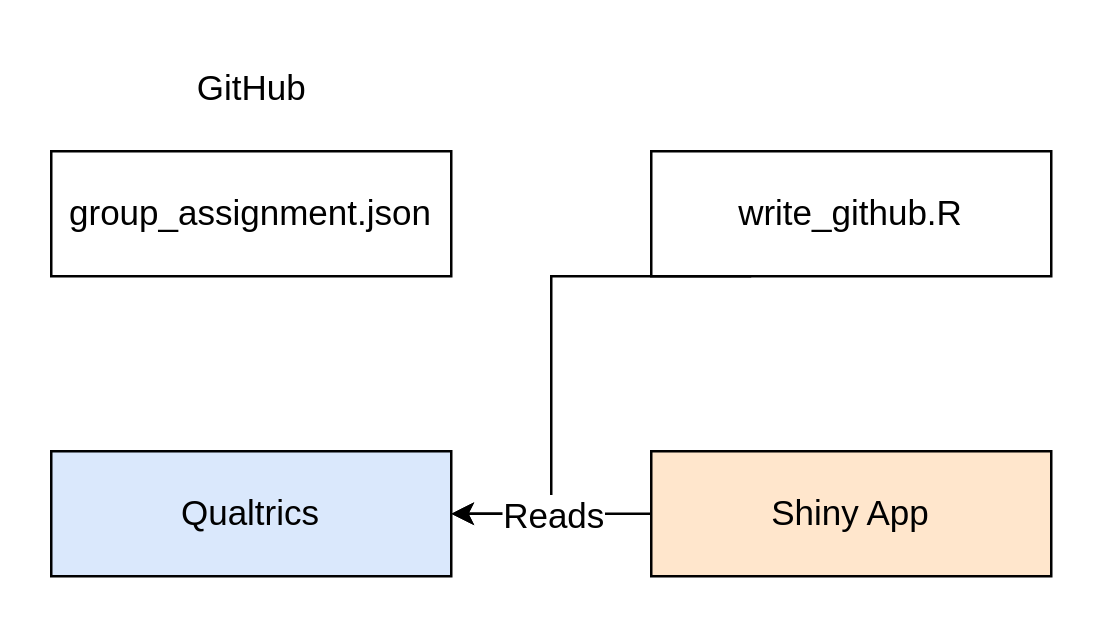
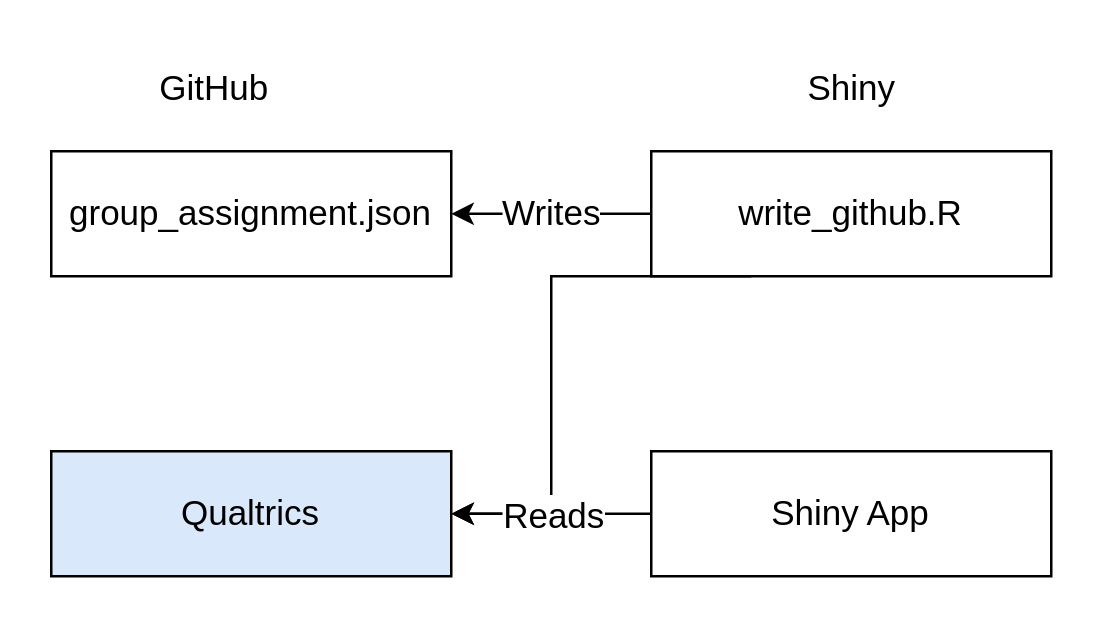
(251, 89) -> (214, 89)
none -> (851, 89)
none -> (559, 214)
(851, 514) -> (851, 514)
